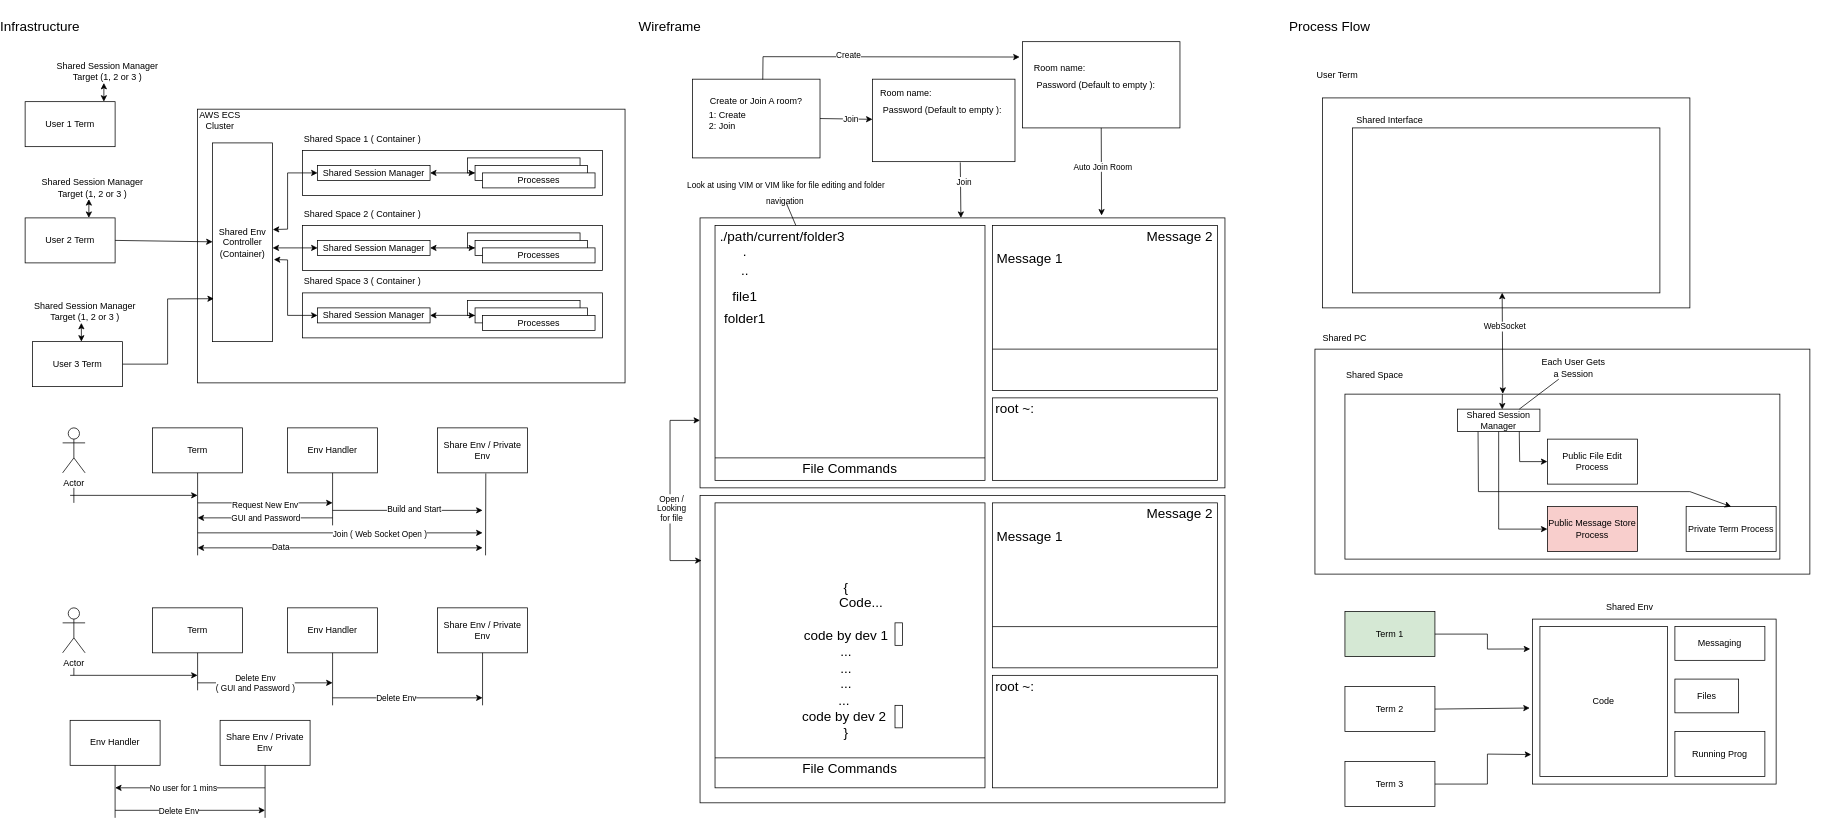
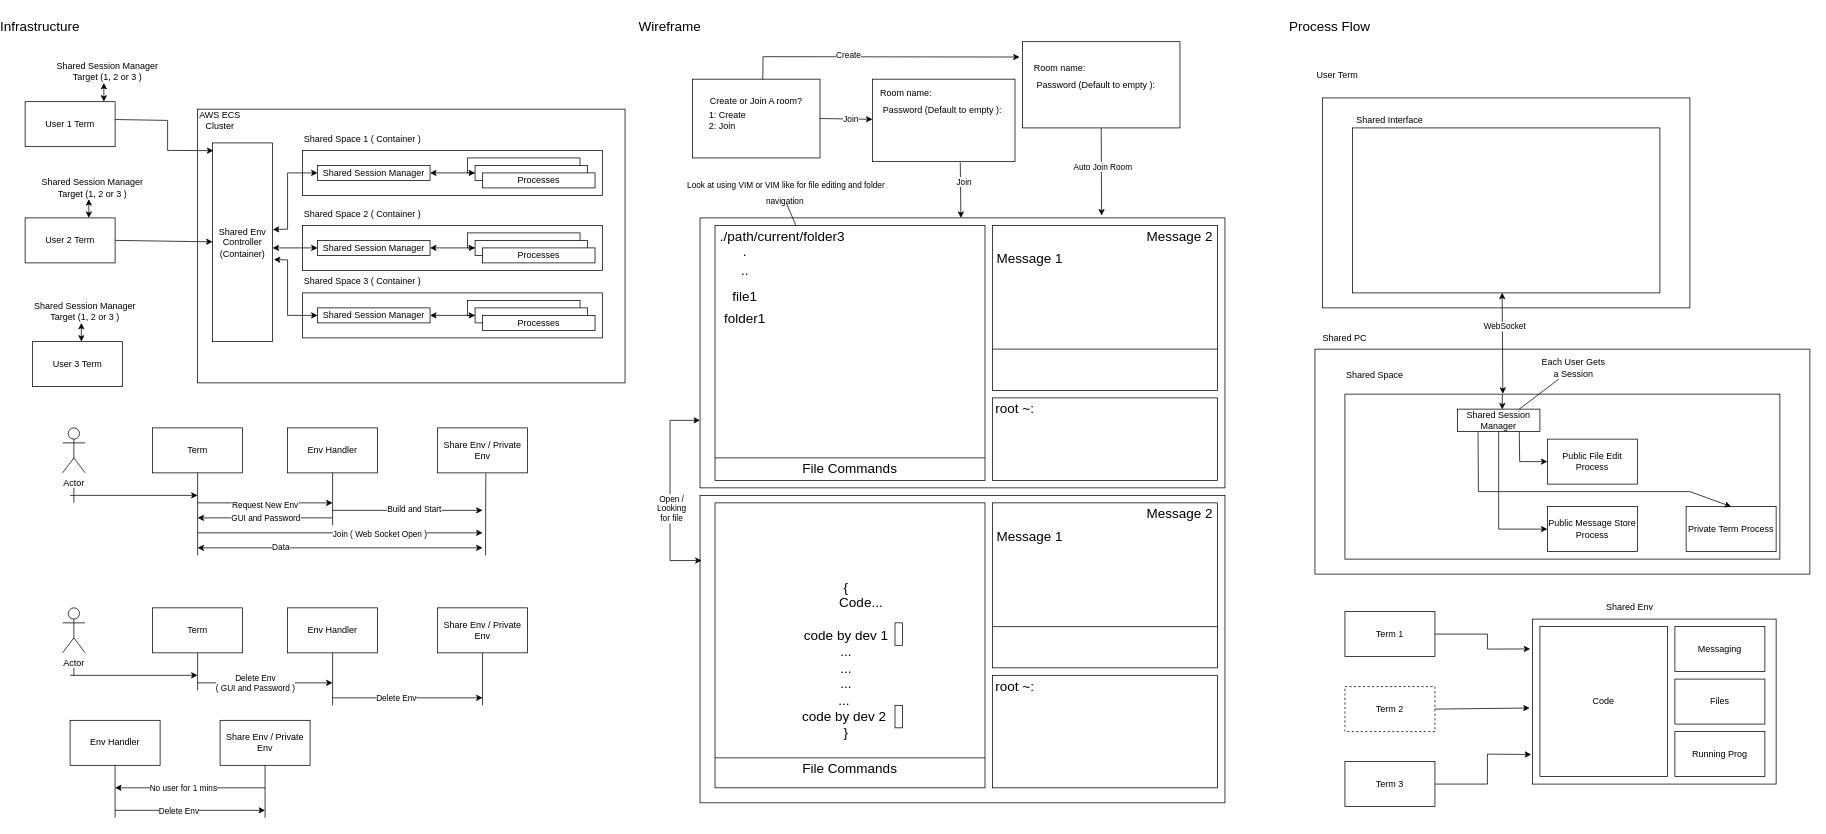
none -> (168, 148)
(168, 333) -> none
(1593, 529) -> (1593, 529)
(1390, 634) -> (1390, 634)
(1720, 644) -> (1720, 649)
(1707, 696) -> (1720, 702)
(1390, 709) -> (1390, 709)
